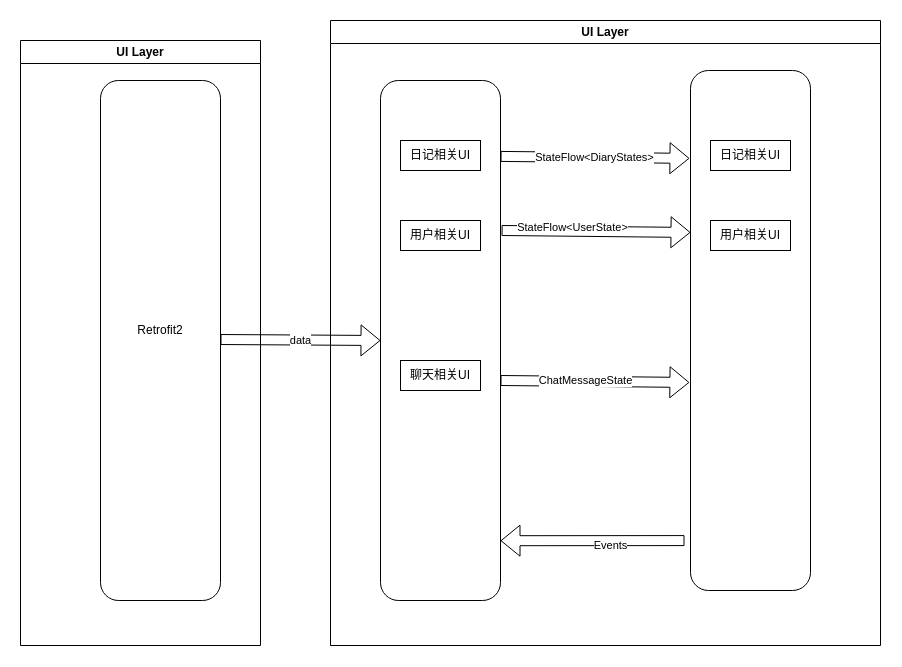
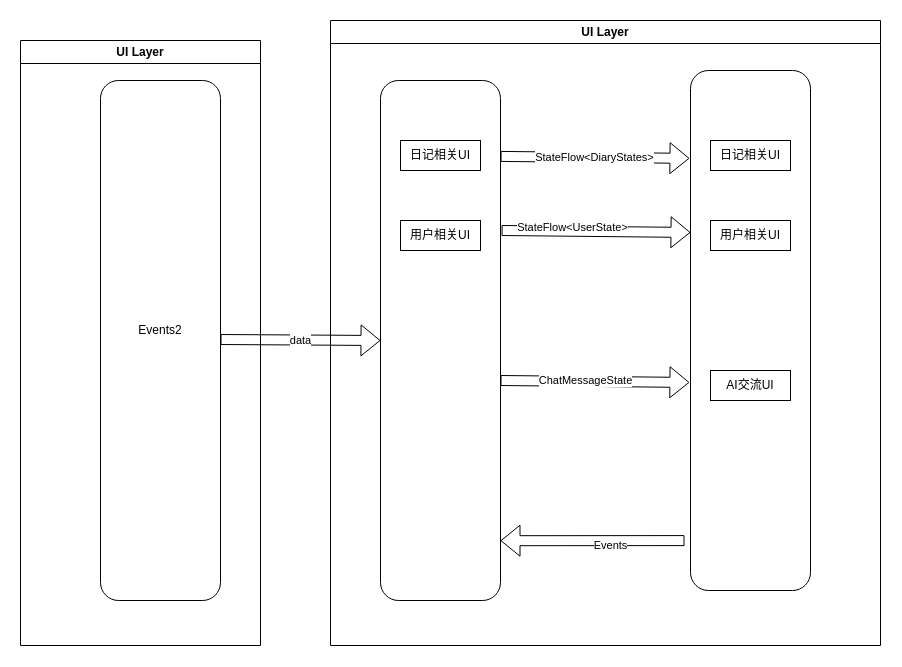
(161, 331) -> (161, 331)
(441, 376) -> none
none -> (751, 386)
